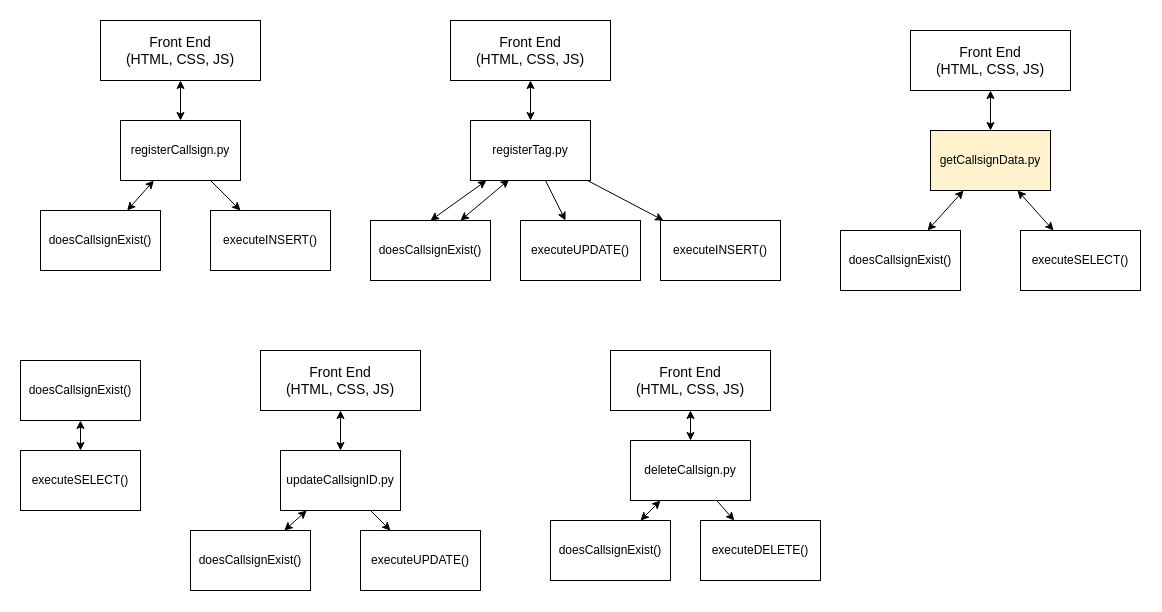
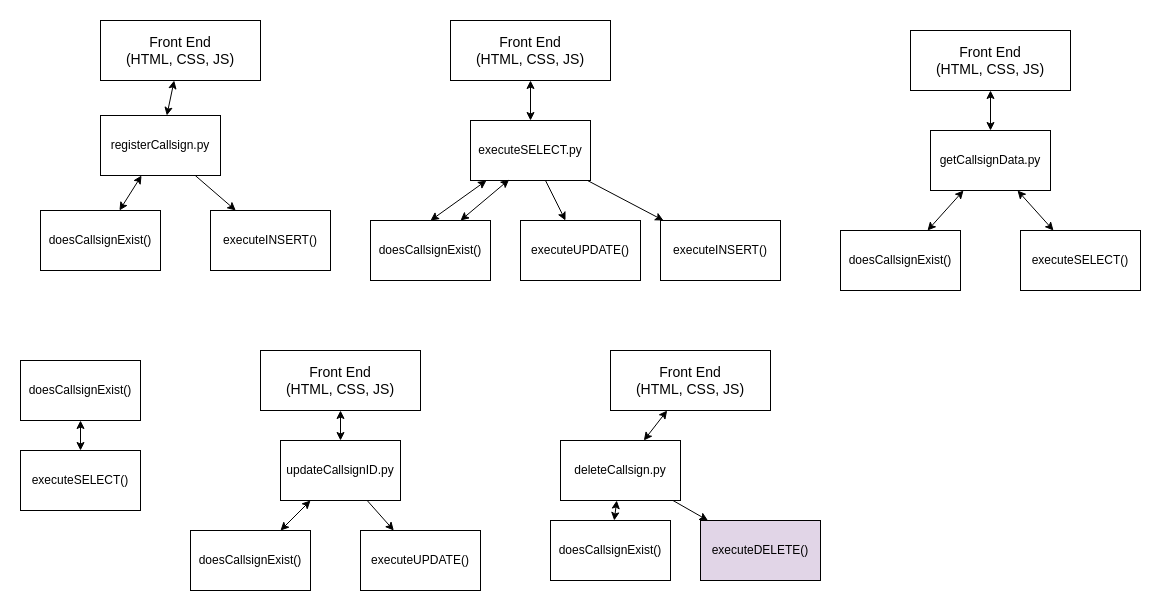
(181, 151) -> (161, 146)
(531, 151) -> (531, 151)
(991, 161) -> (991, 161)
(691, 471) -> (621, 471)
(341, 481) -> (341, 471)
(761, 551) -> (761, 551)
